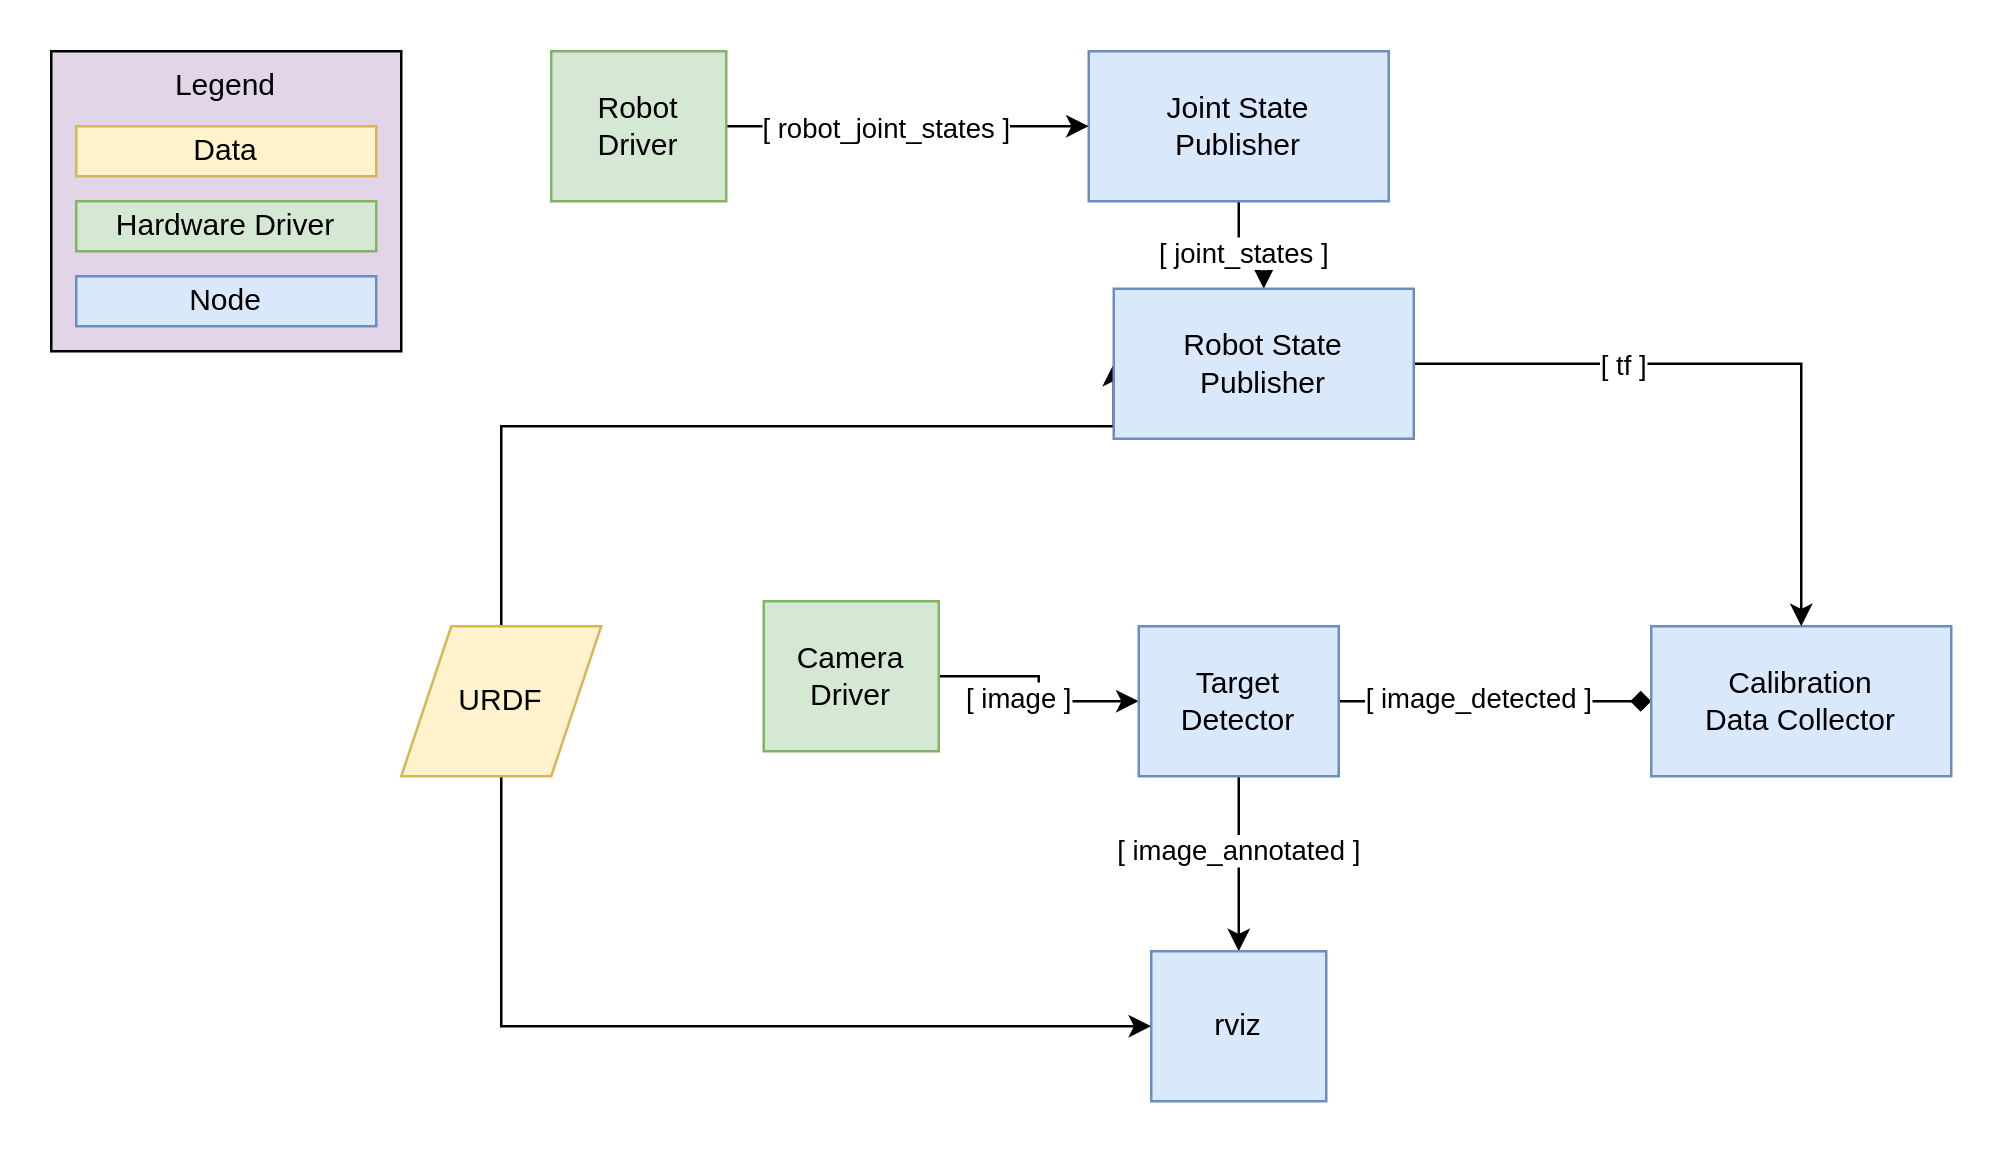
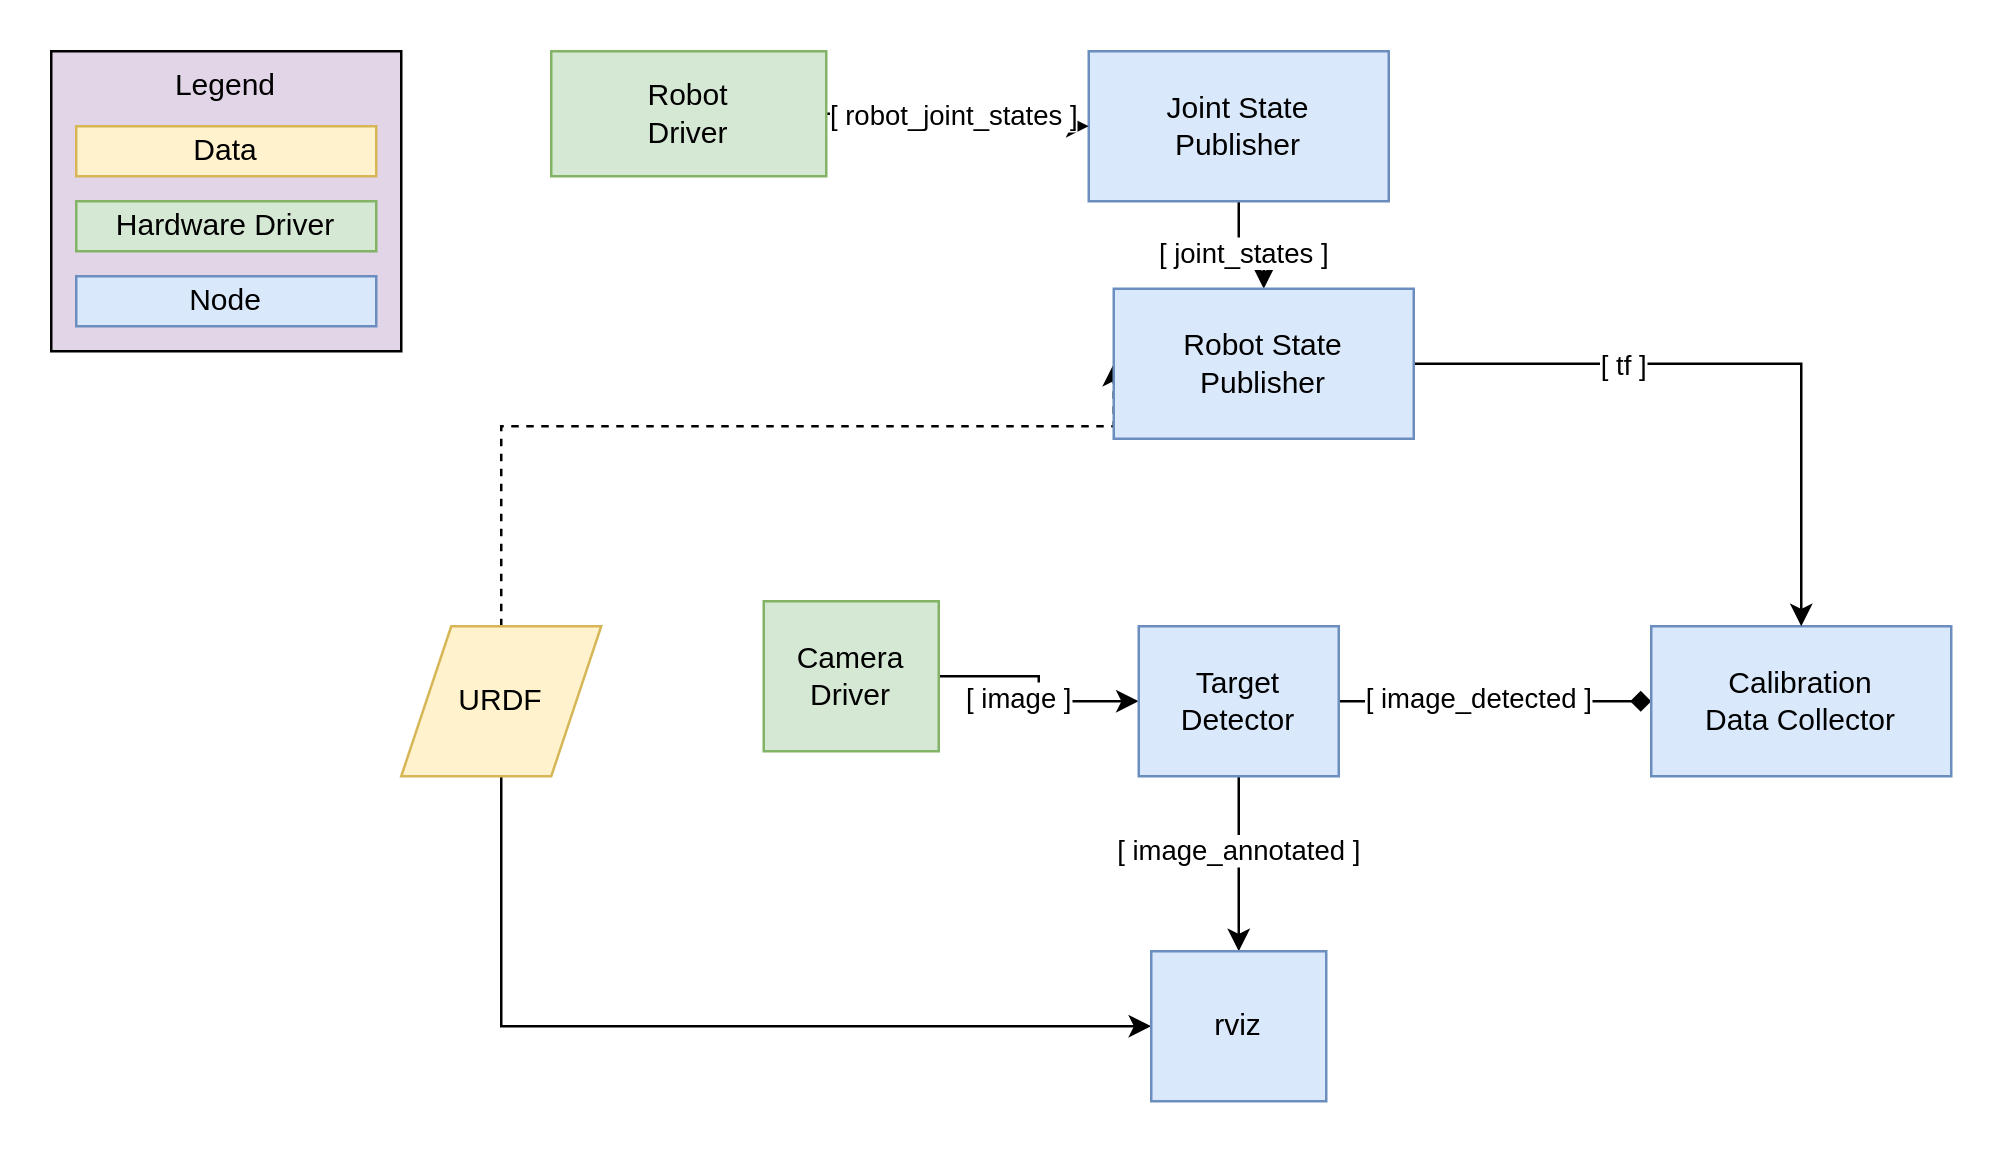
(639, 126) -> (689, 114)
(707, 426) -> (707, 426)
